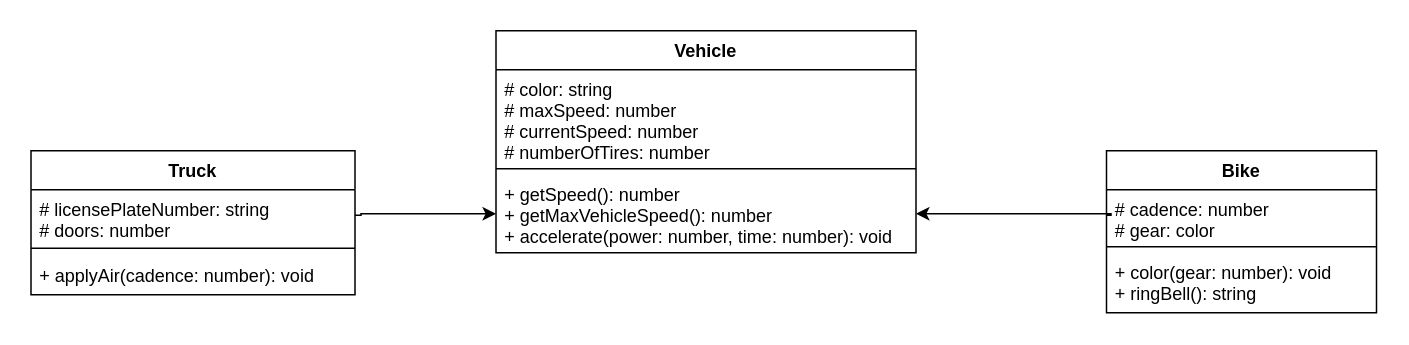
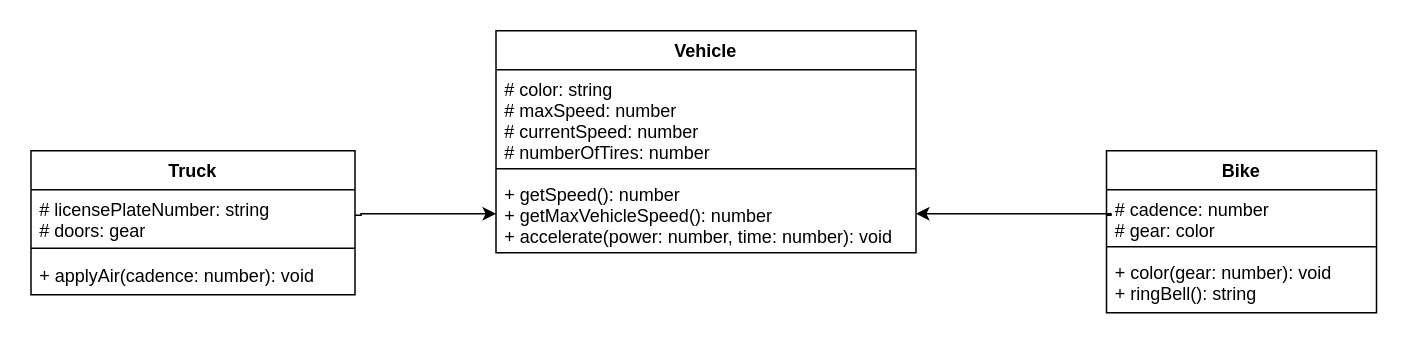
(164, 210) -> (164, 210)
